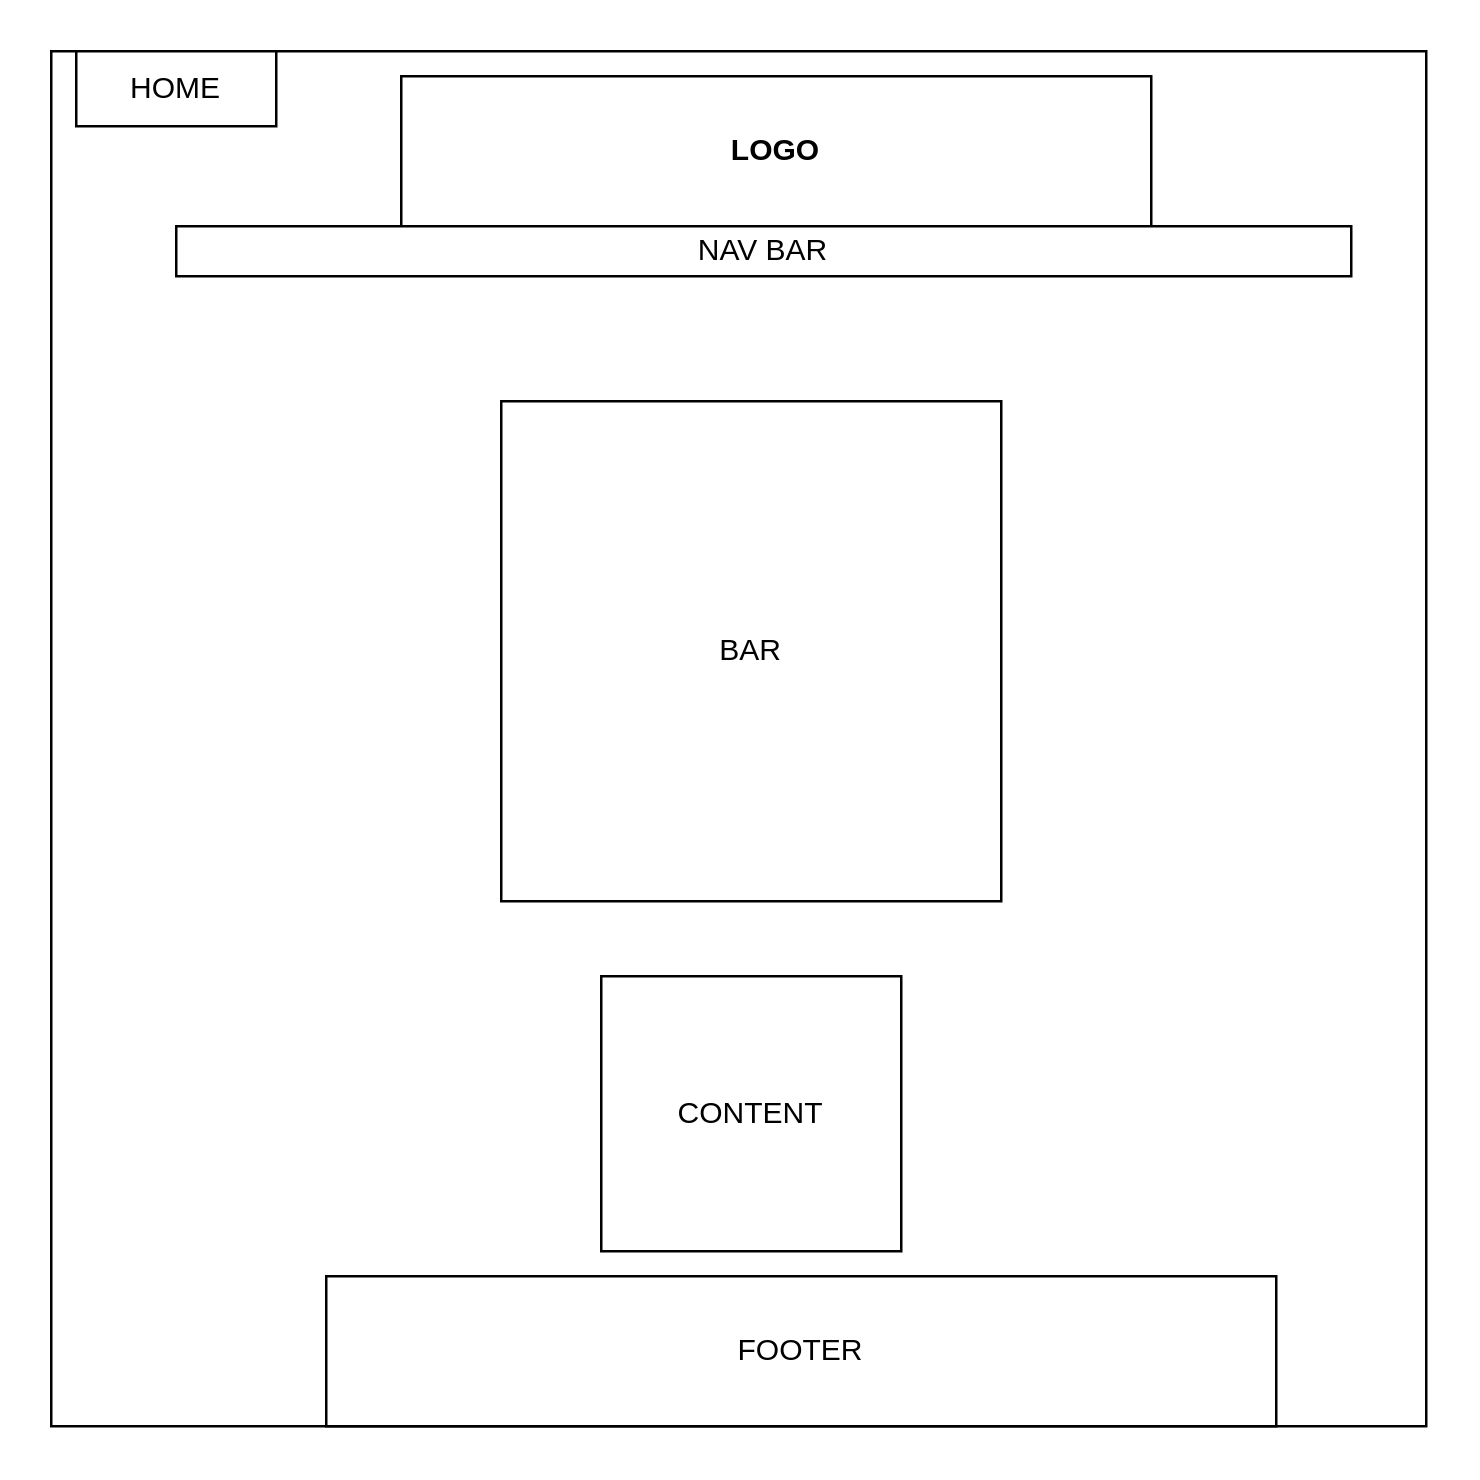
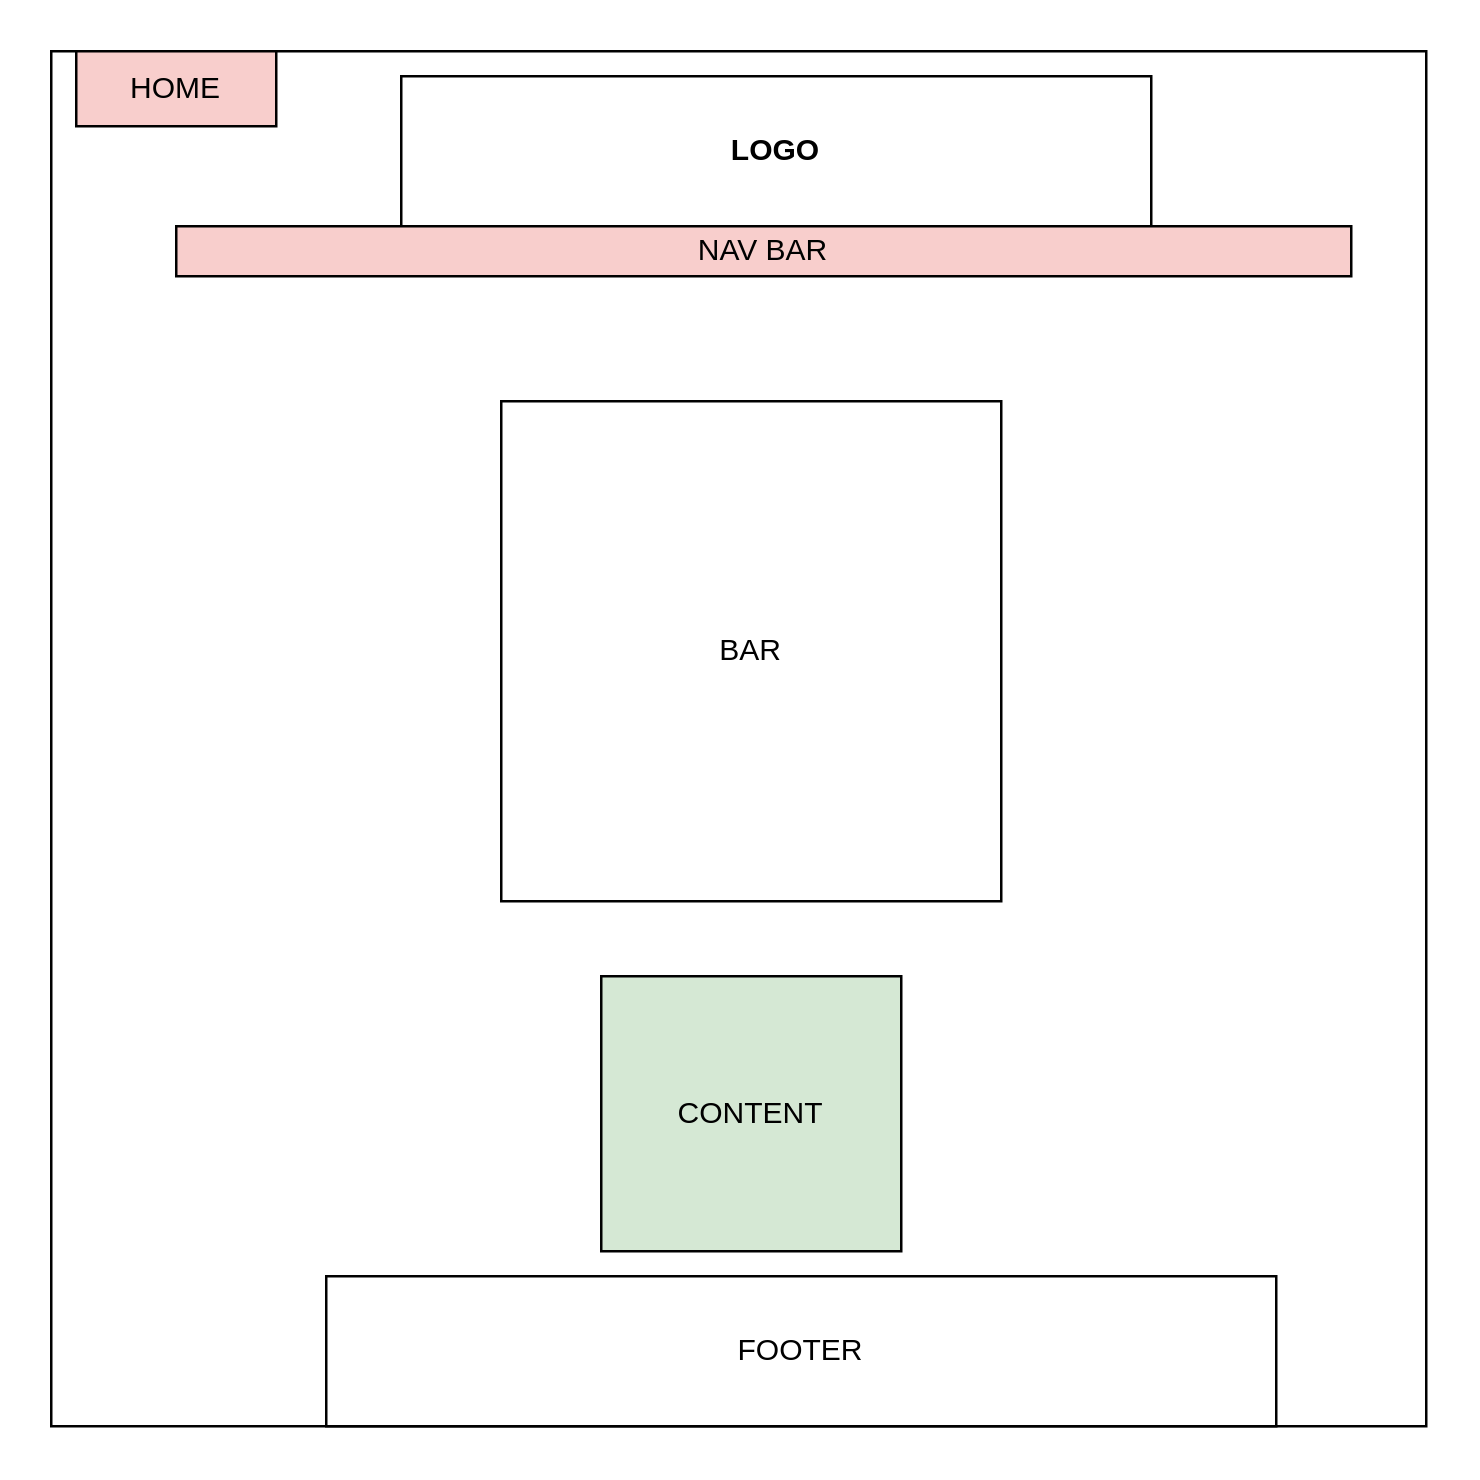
(176, 89) -> (176, 89)
(764, 251) -> (764, 251)
(751, 1114) -> (751, 1114)
